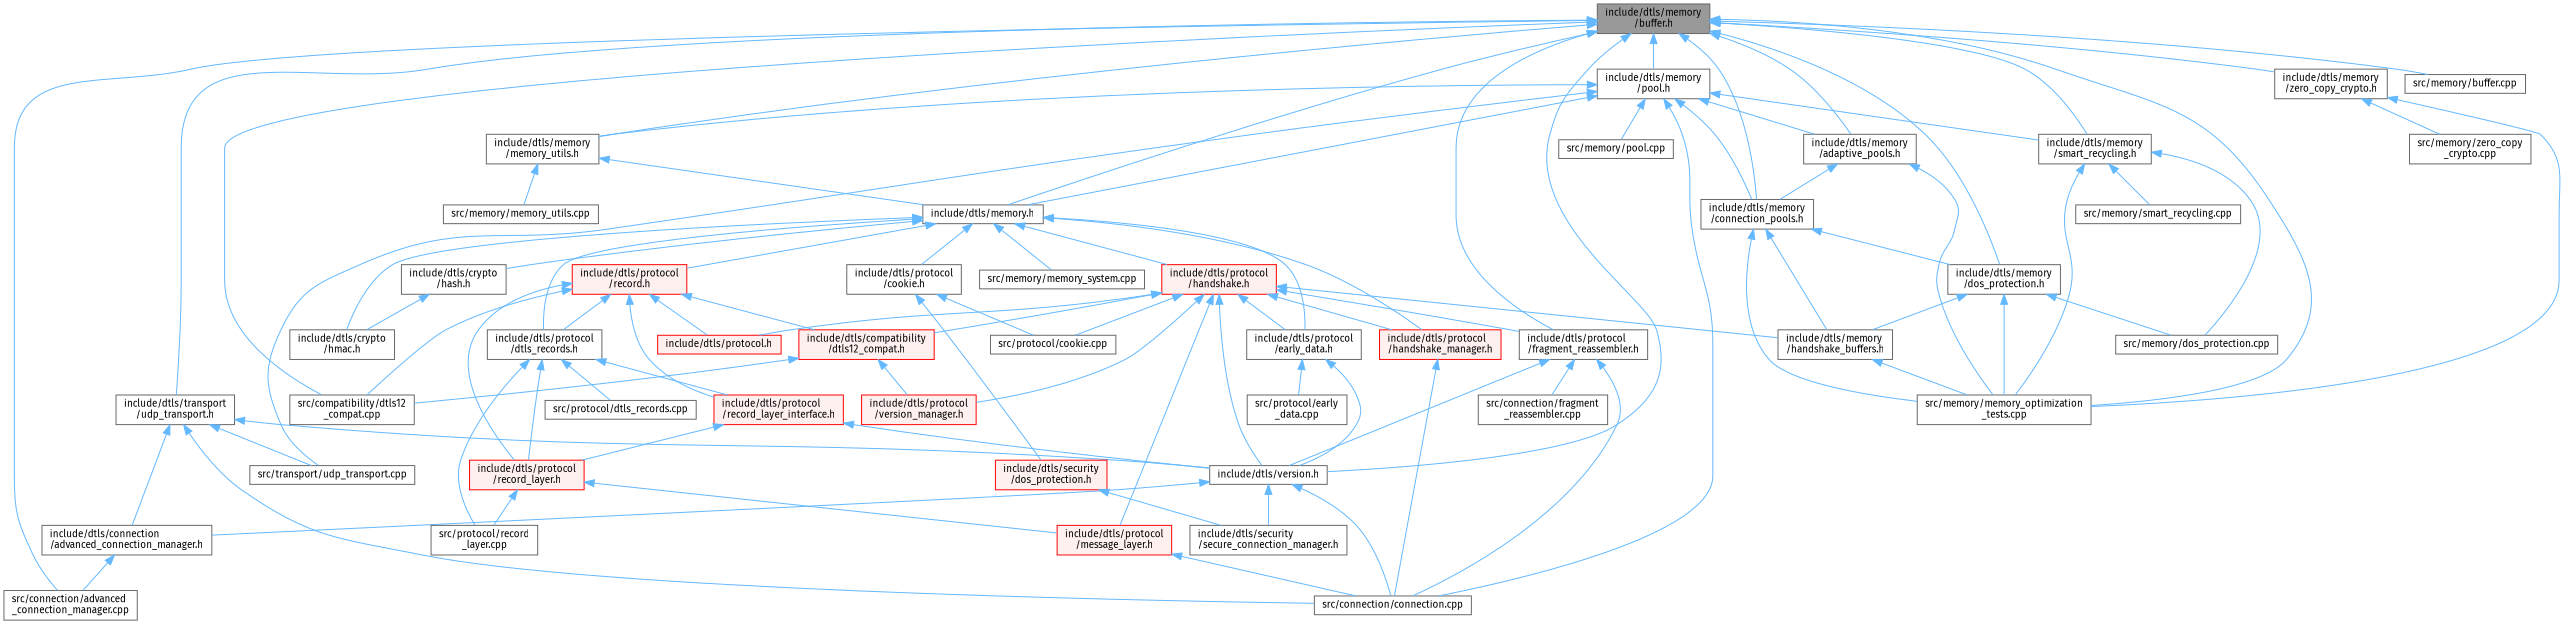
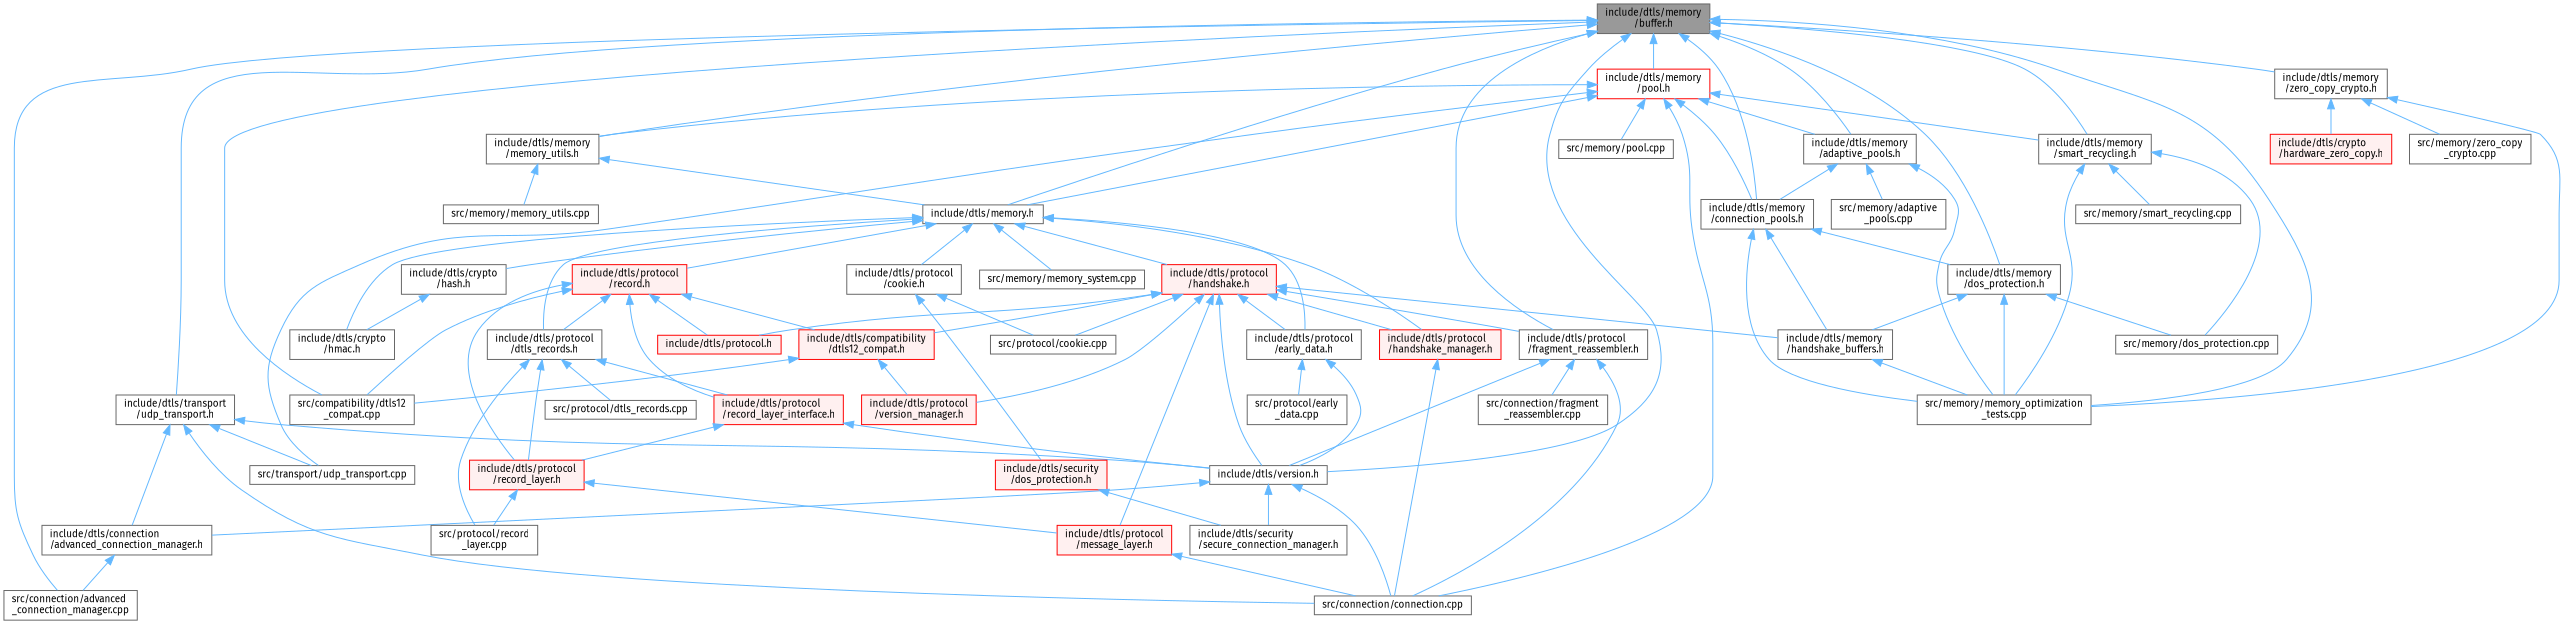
(1654, 84) -> (1654, 84)
(2465, 84) -> none
none -> (2331, 149)
none -> (1889, 214)
